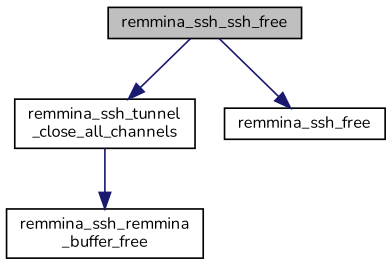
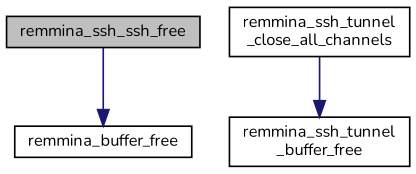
(165, 63) -> none
(305, 124) -> (103, 142)
(105, 234) -> (320, 142)
